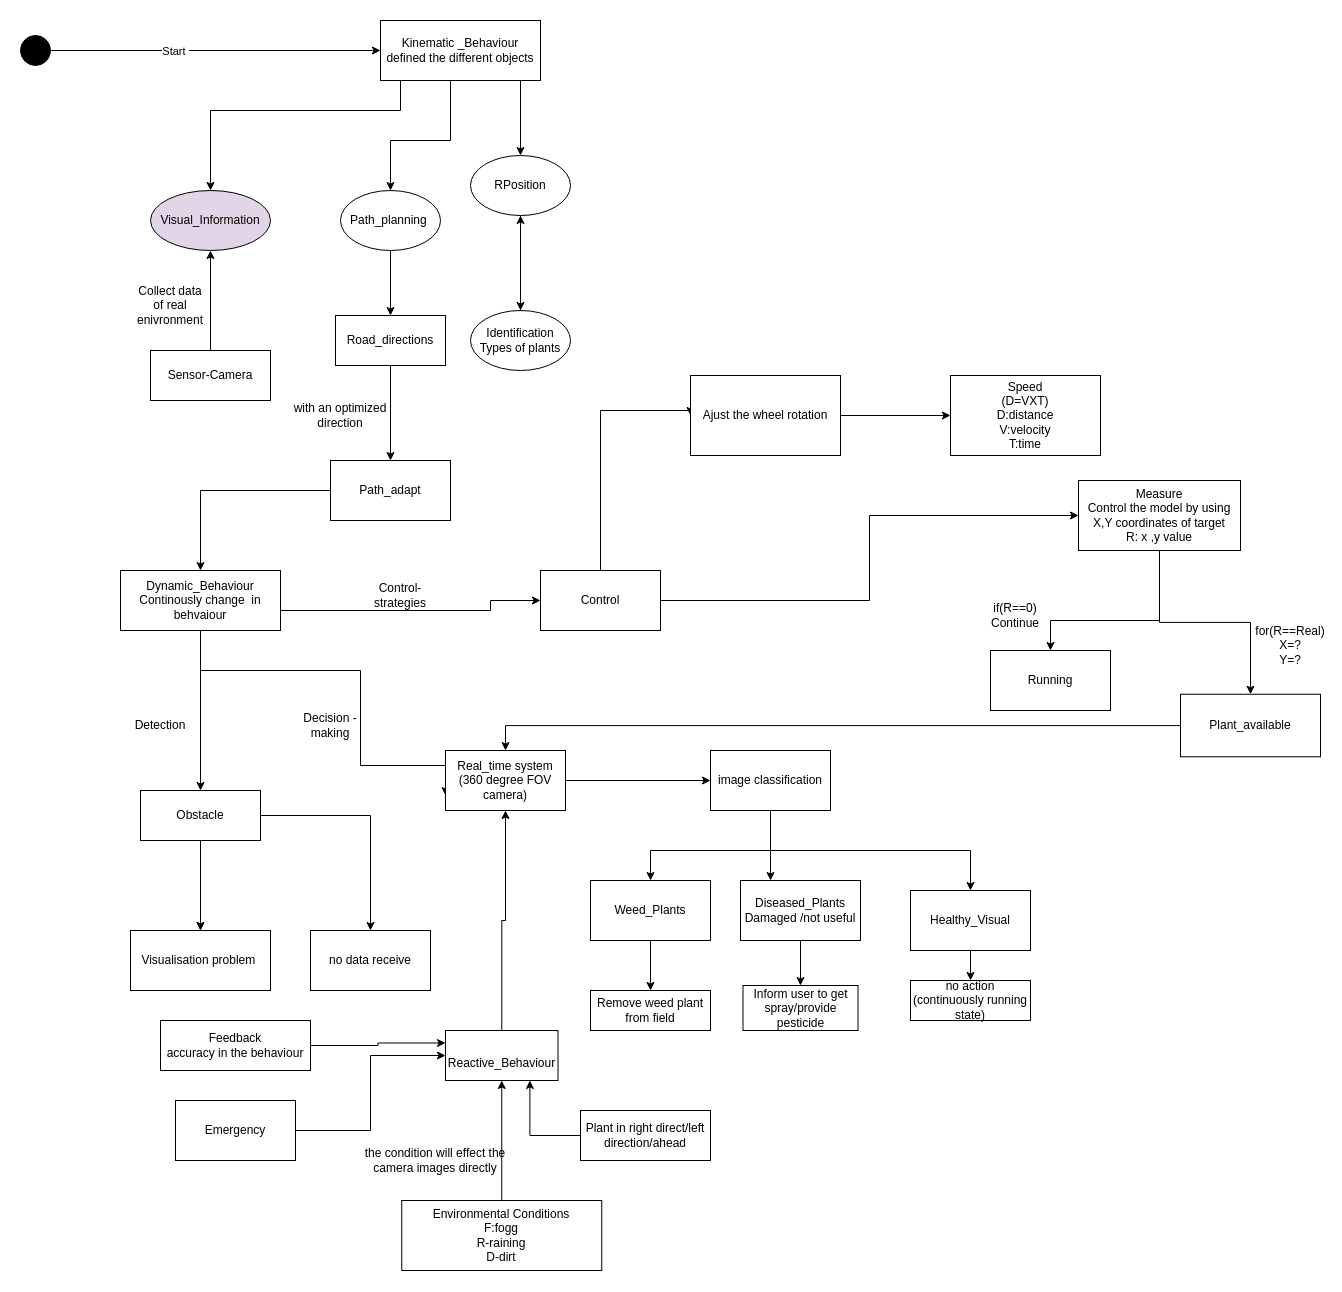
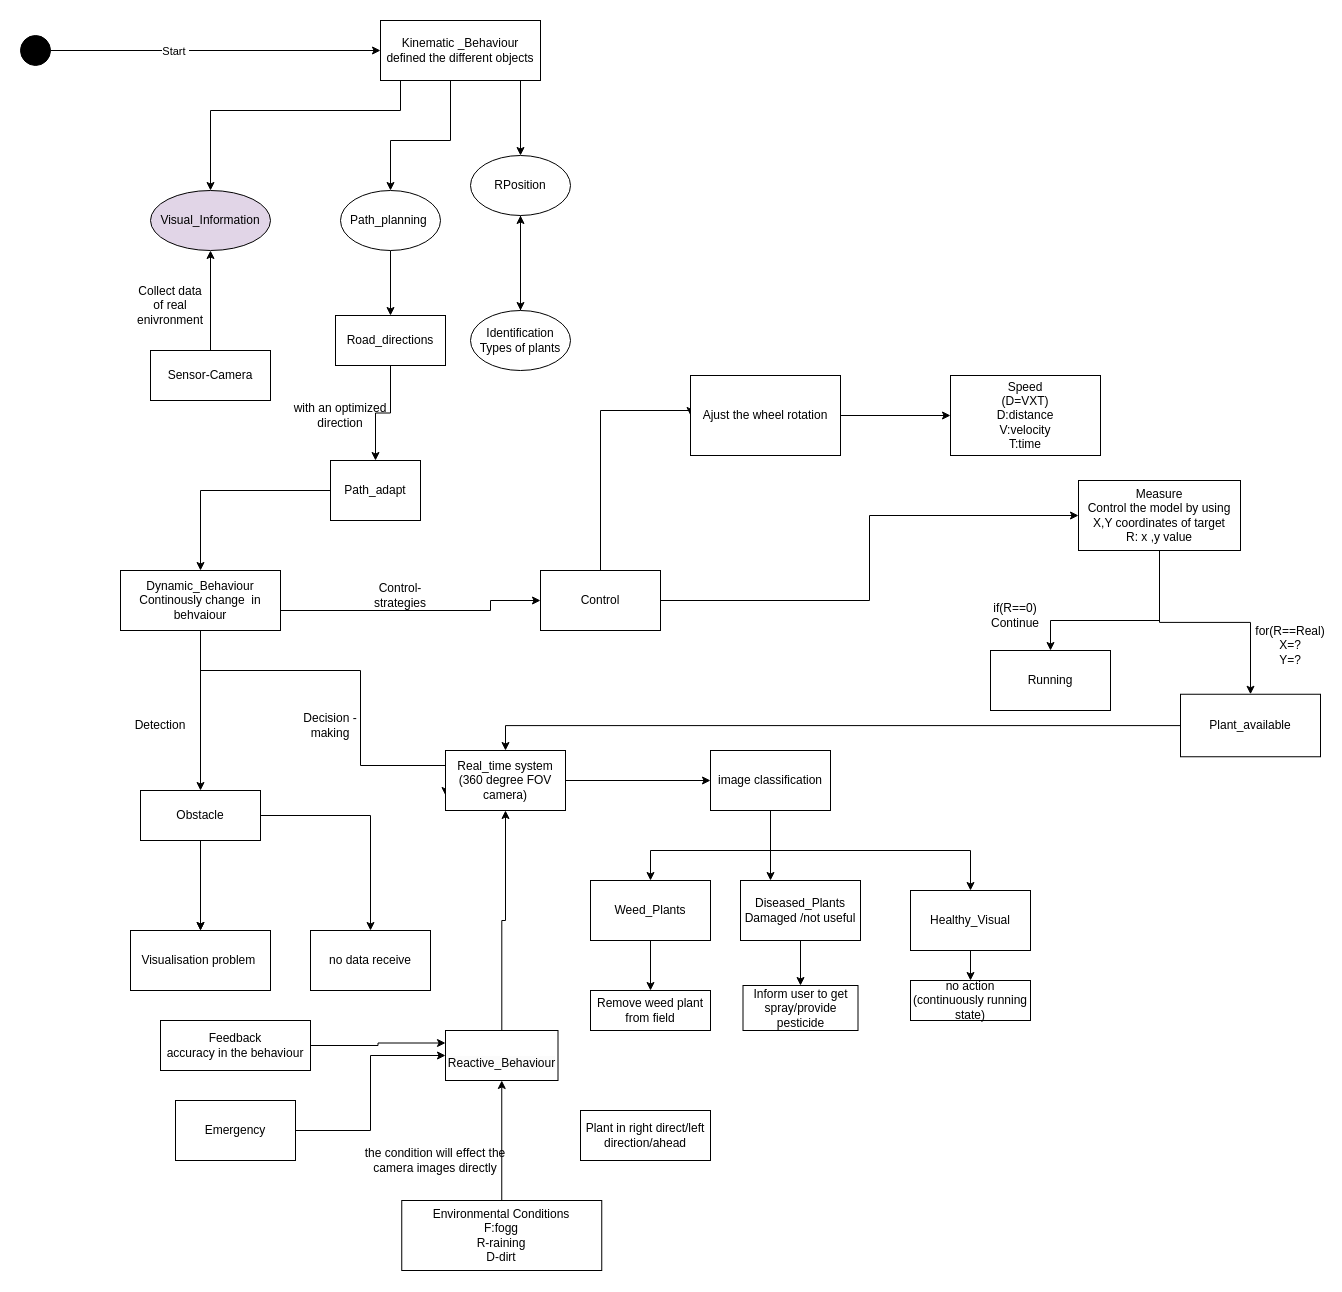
(391, 491) -> (376, 491)
(531, 1136) -> none
